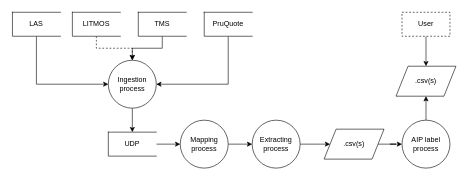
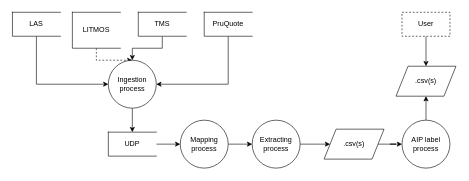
(96, 24) -> (96, 30)
